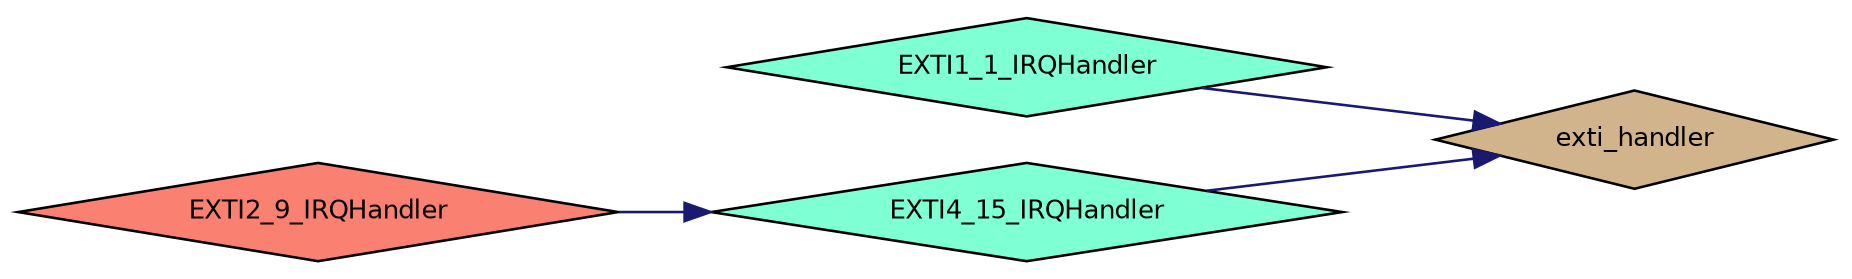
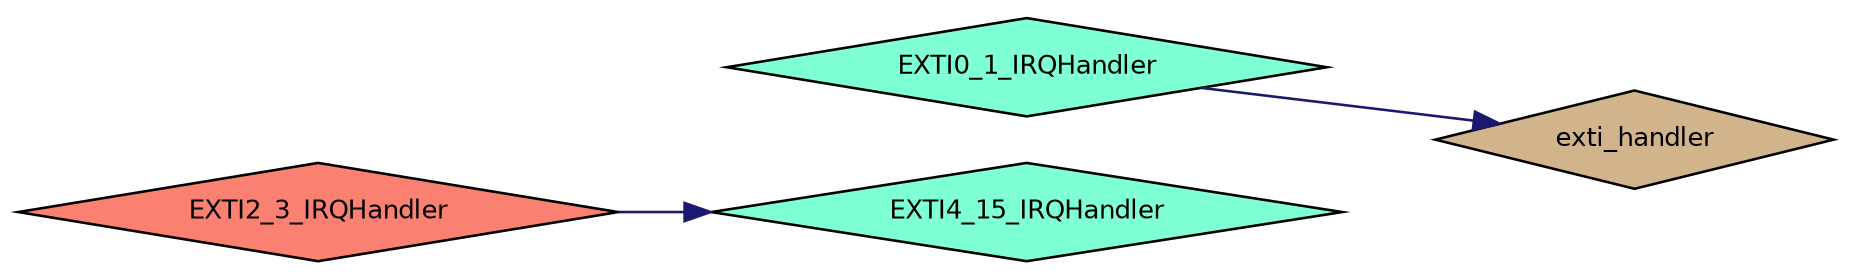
(1027, 67) -> (1027, 67)
(1340, 175) -> none
(318, 212) -> (318, 212)
